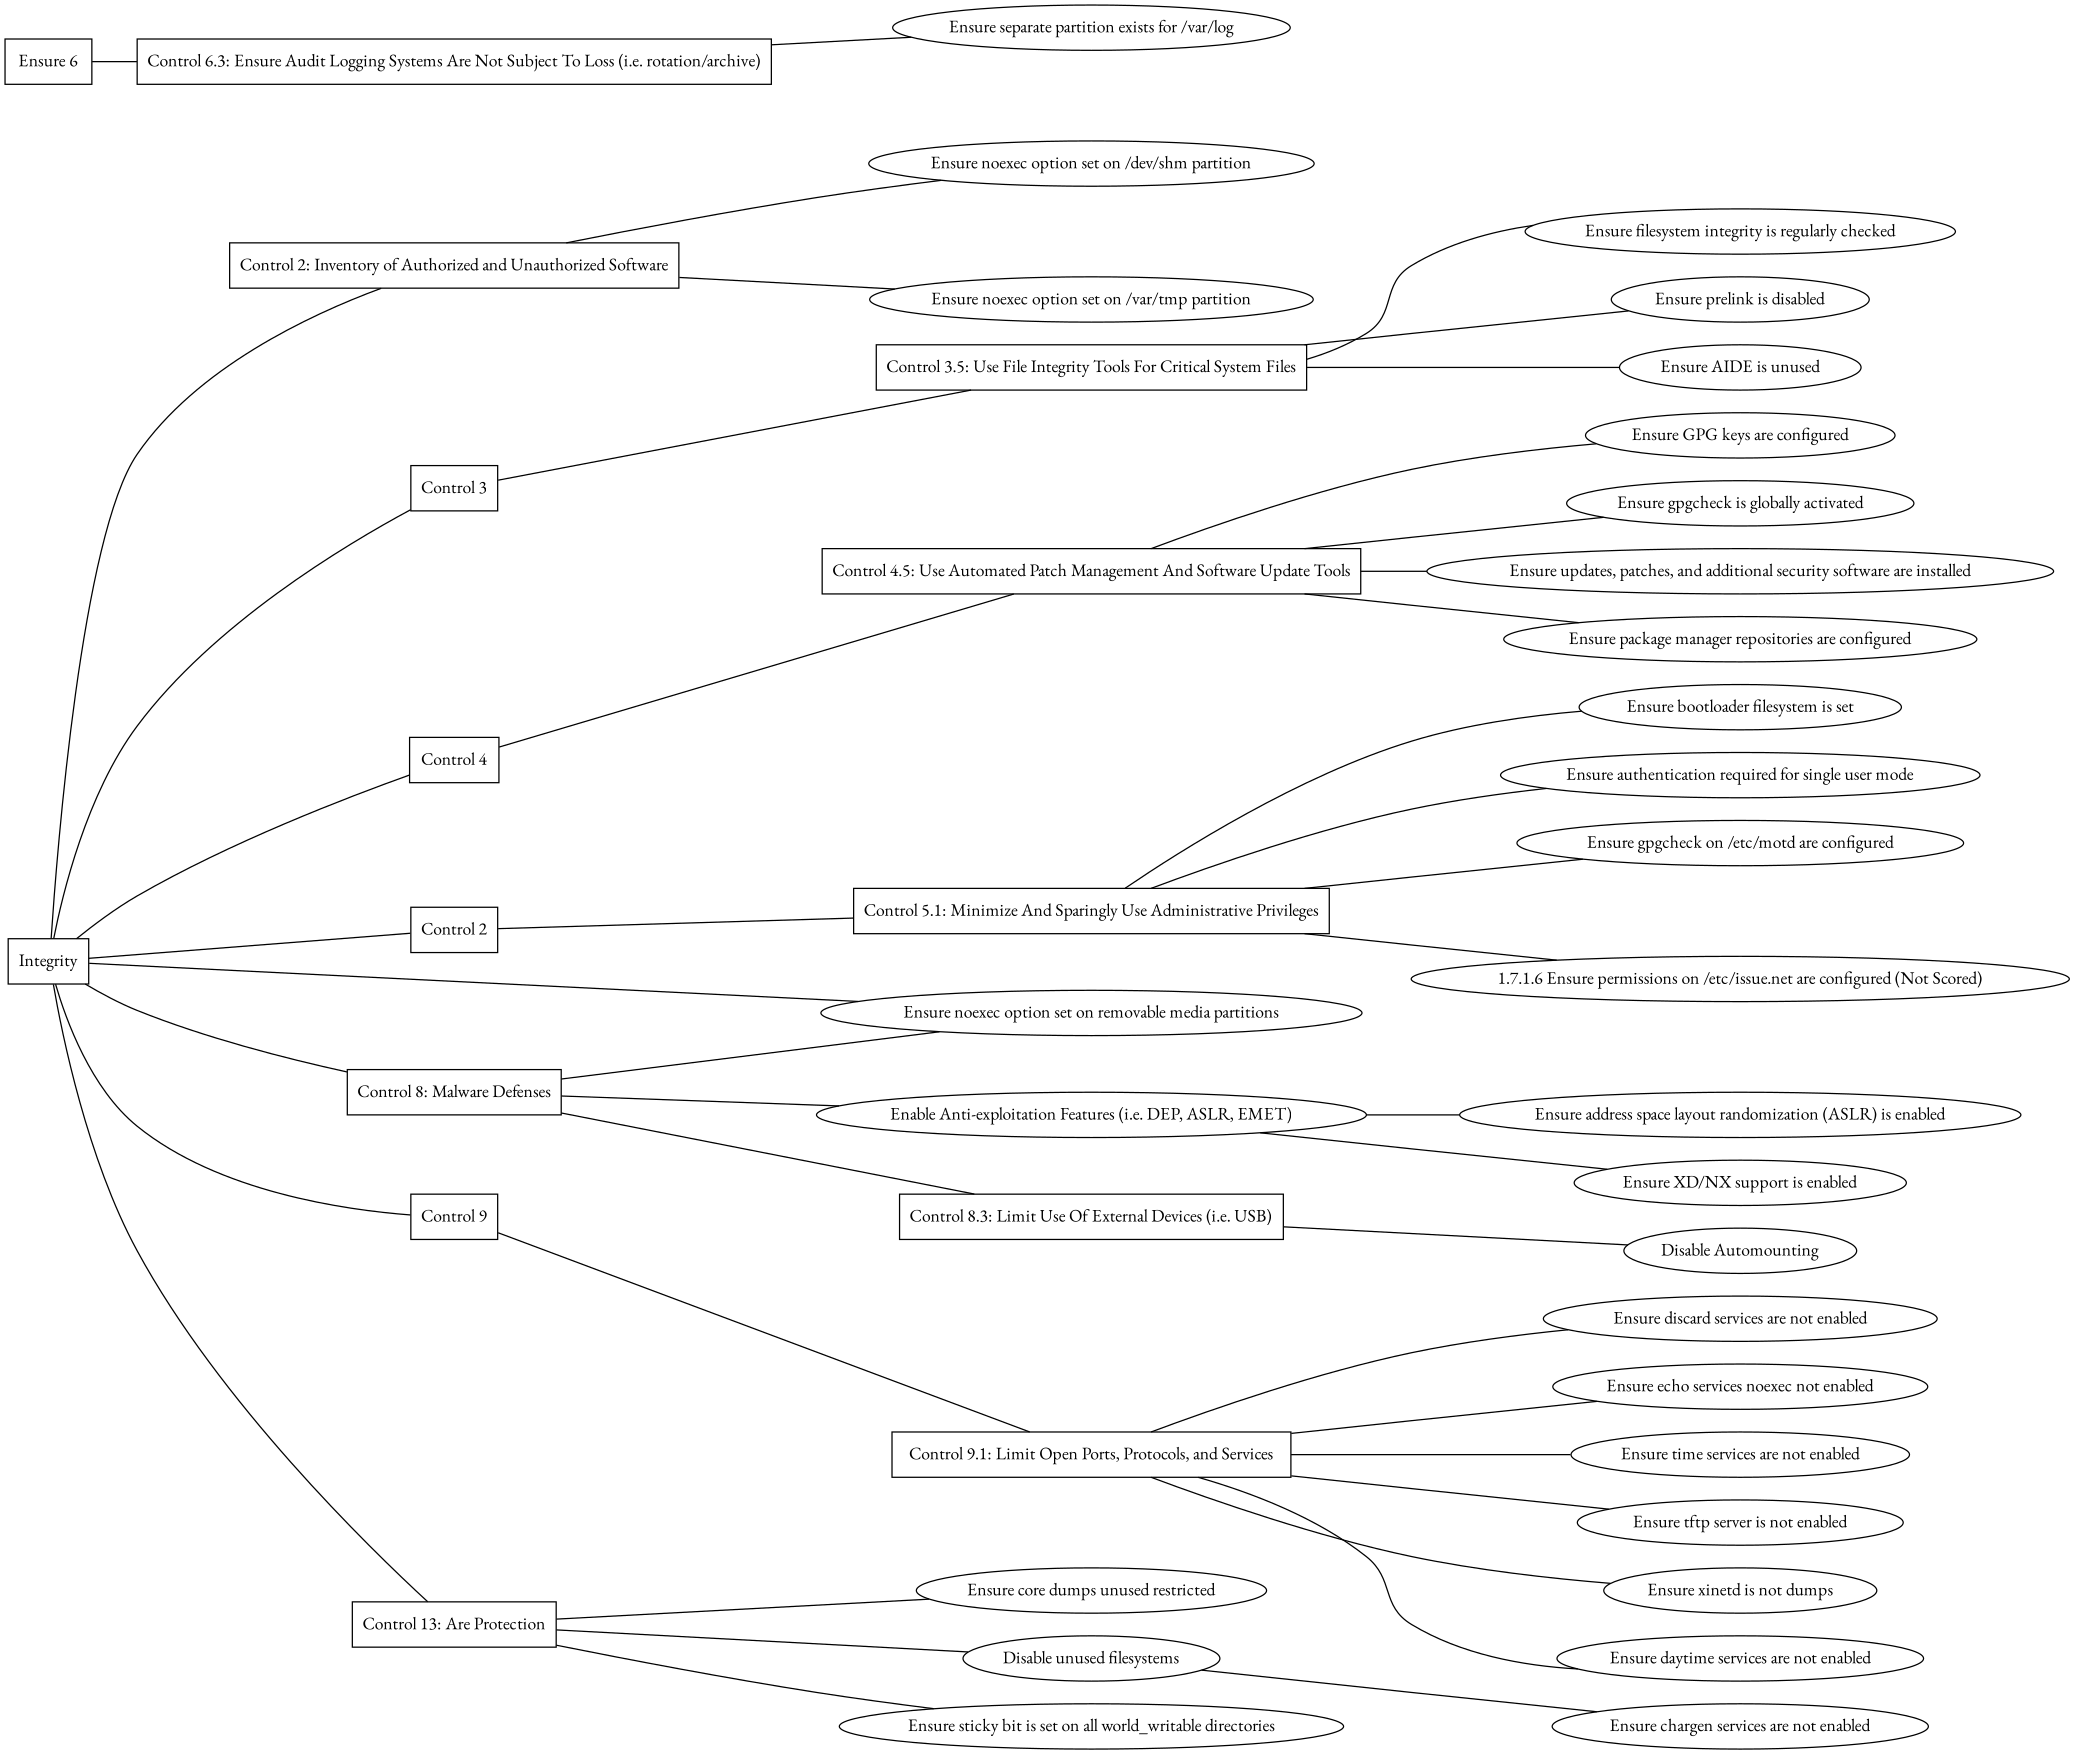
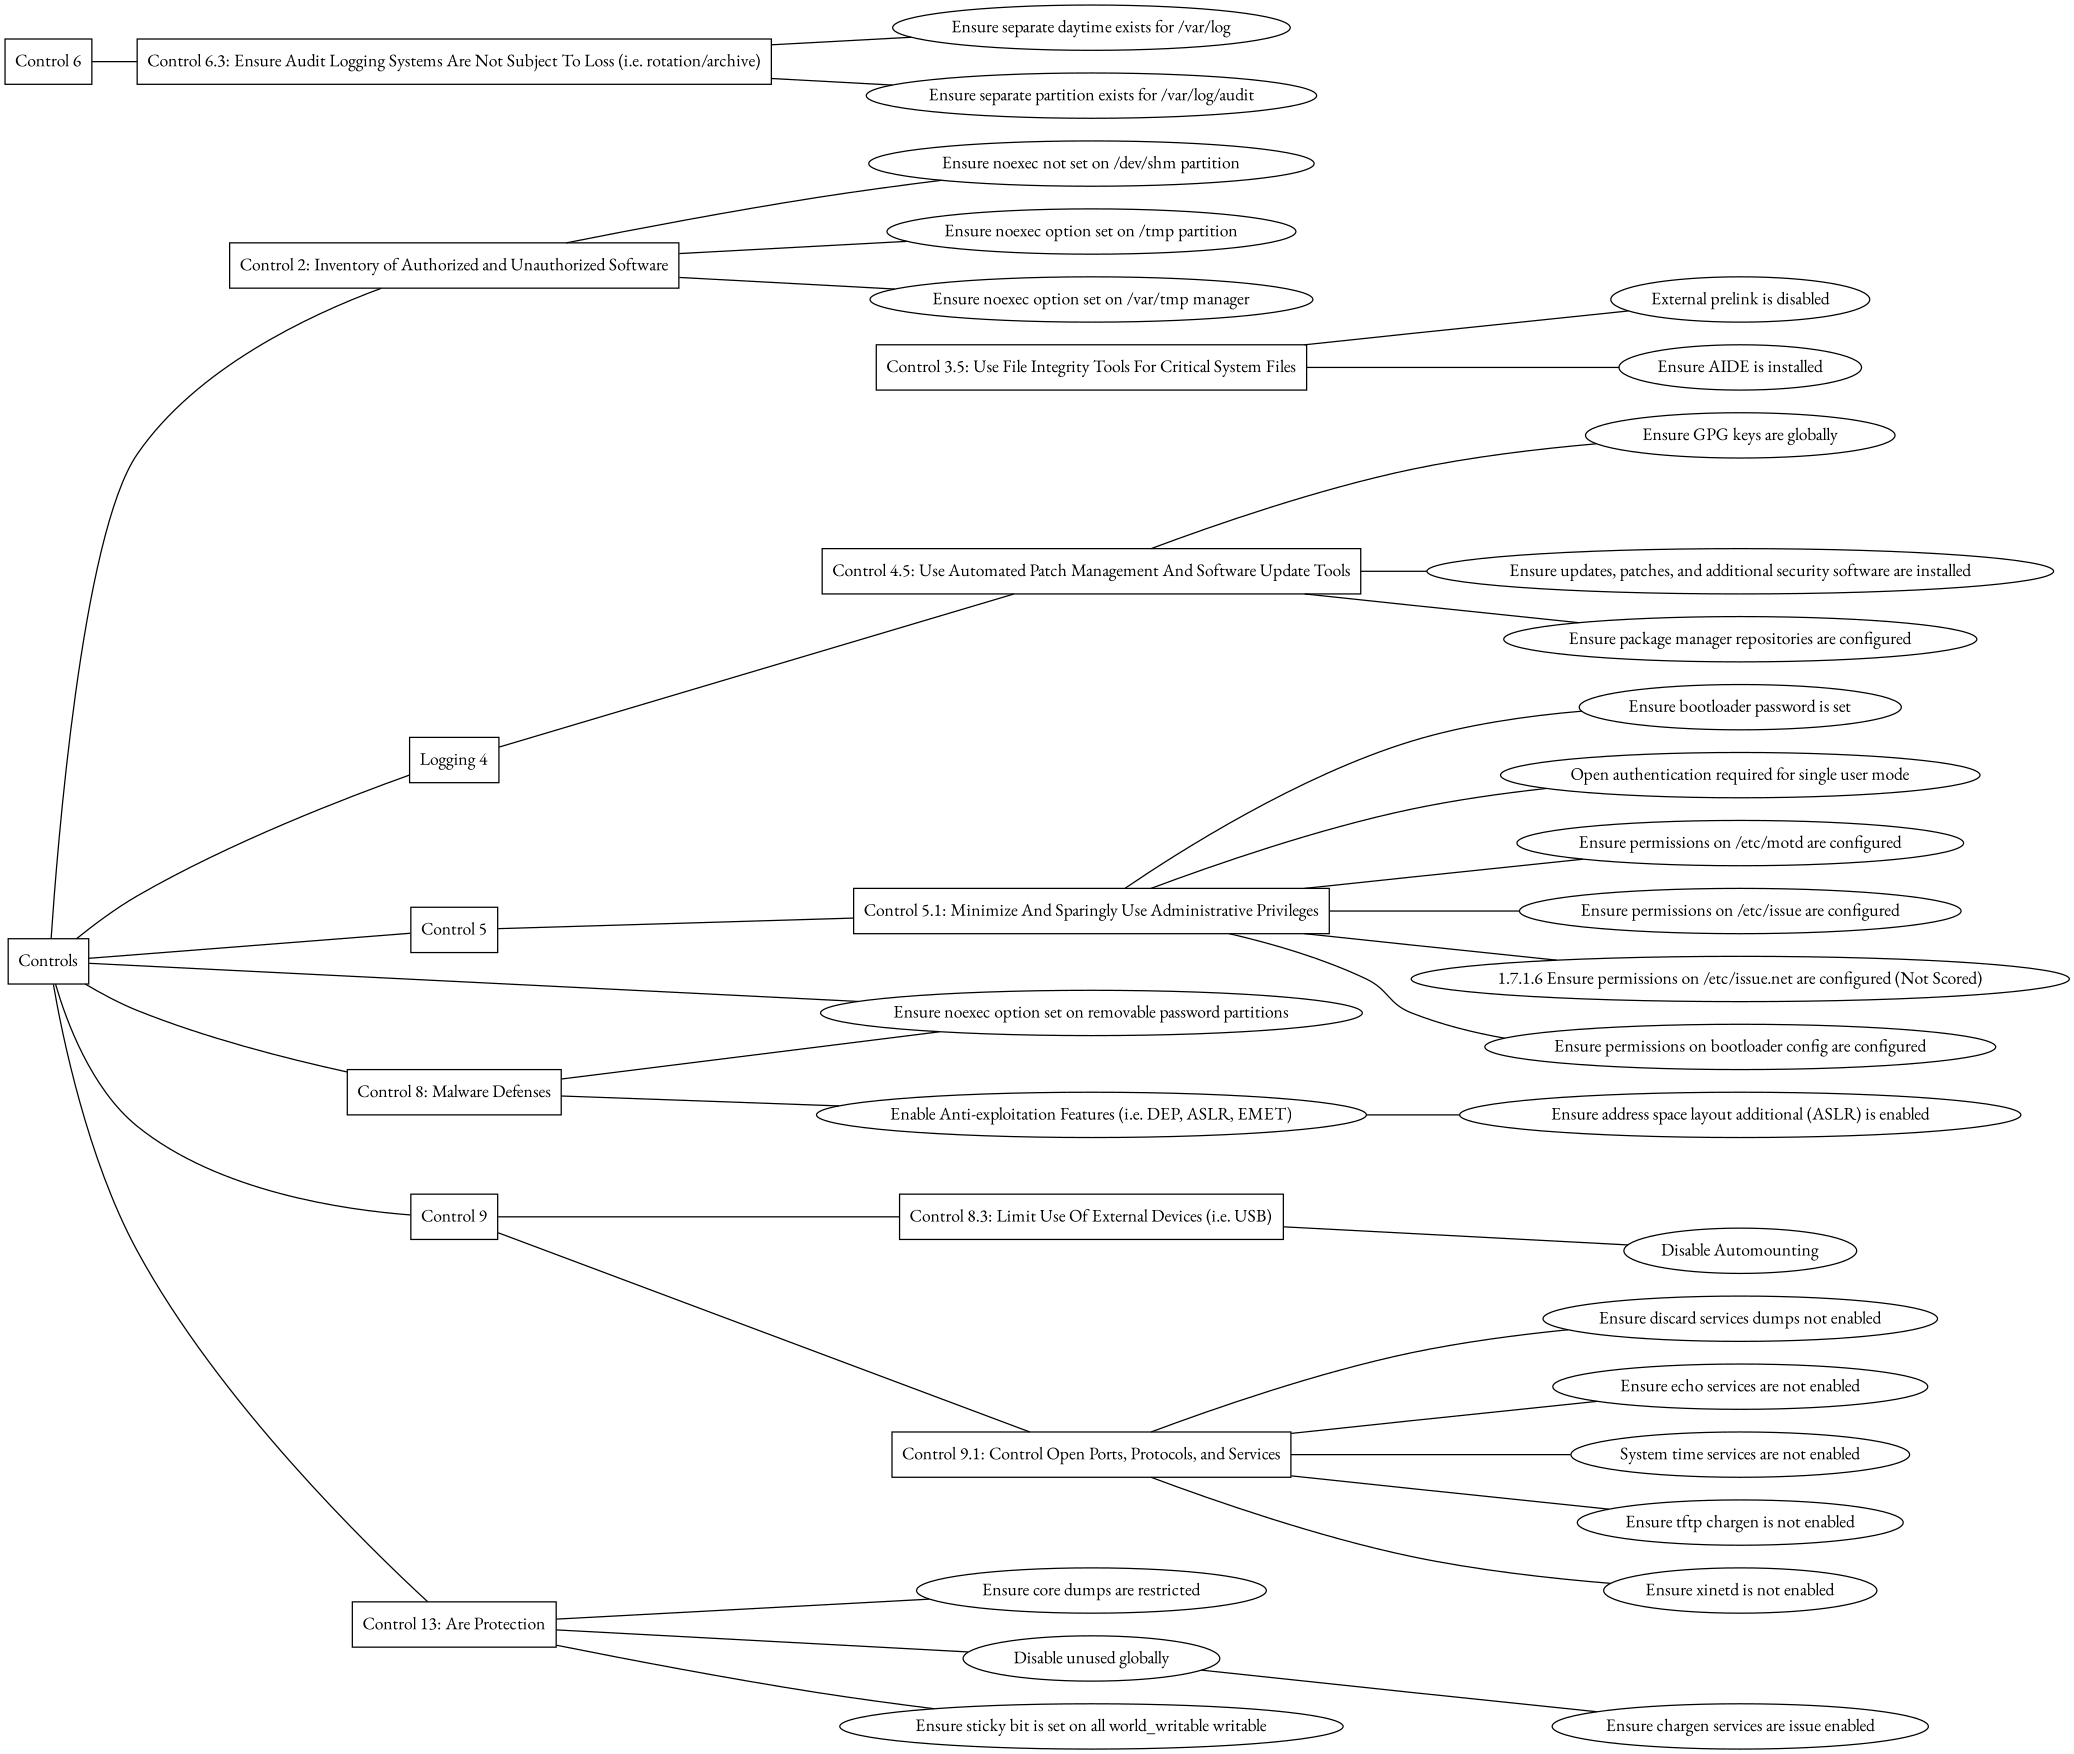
(1091, 28) -> (1091, 28)
(48, 62) -> (48, 62)
none -> (1091, 96)
(1091, 164) -> (1091, 164)
none -> (1091, 232)
(1740, 232) -> none
(1091, 299) -> (1091, 299)
(1740, 299) -> (1740, 299)
(1740, 367) -> (1740, 367)
(1740, 435) -> (1740, 435)
(454, 488) -> none
(1740, 503) -> none
(1740, 707) -> (1740, 707)
(454, 760) -> (454, 760)
(1740, 775) -> (1740, 775)
(1740, 843) -> (1740, 843)
none -> (1740, 911)
(454, 930) -> (454, 930)
(48, 961) -> (48, 961)
(1091, 1013) -> (1091, 1013)
none -> (1740, 1047)
(1740, 1115) -> (1740, 1115)
(768, 1154) -> (699, 1217)
(1740, 1183) -> none
(1740, 1319) -> (1740, 1319)
(1740, 1387) -> (1740, 1387)
(1091, 1455) -> (1091, 1455)
(1740, 1455) -> (1740, 1455)
(1740, 1523) -> (1740, 1523)
(1091, 1591) -> (1091, 1591)
(1740, 1591) -> (1740, 1591)
(1091, 1658) -> (1091, 1658)
(1740, 1658) -> none
(1091, 1726) -> (1091, 1726)
(1740, 1726) -> (1740, 1726)
